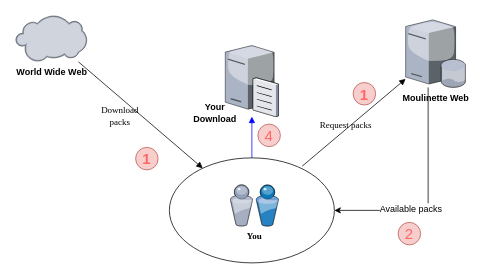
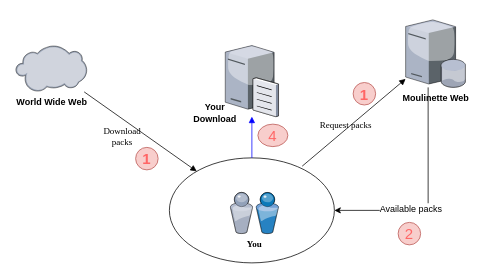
(51, 39) -> (51, 69)
(269, 135) -> (273, 135)
(254, 206) -> (254, 213)
